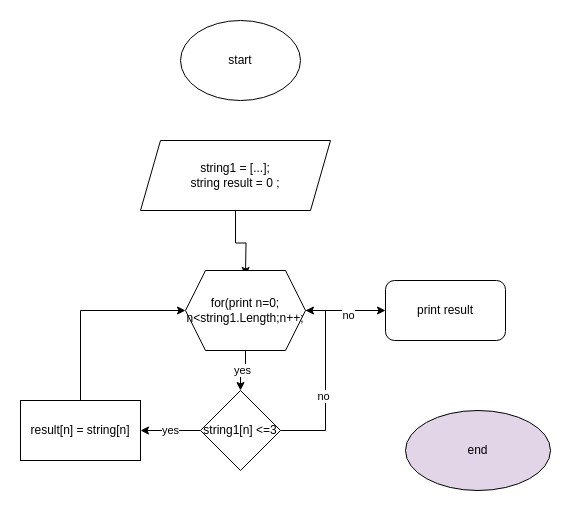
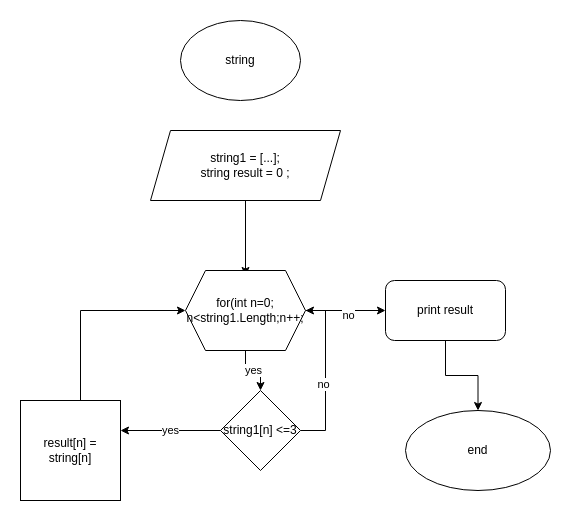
(241, 61) -> (241, 61)
(236, 176) -> (246, 166)
(246, 311) -> (246, 311)
none -> (458, 376)
(81, 431) -> (71, 451)
(241, 431) -> (261, 431)
(478, 451) -> (478, 451)
